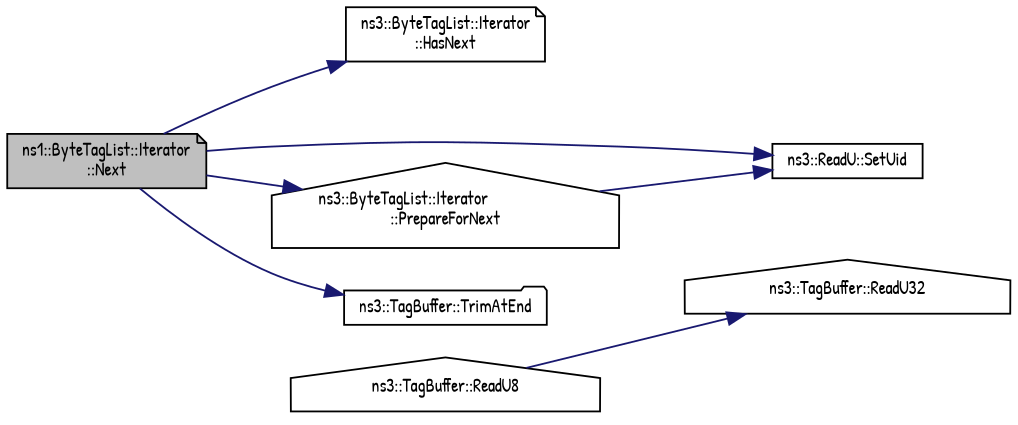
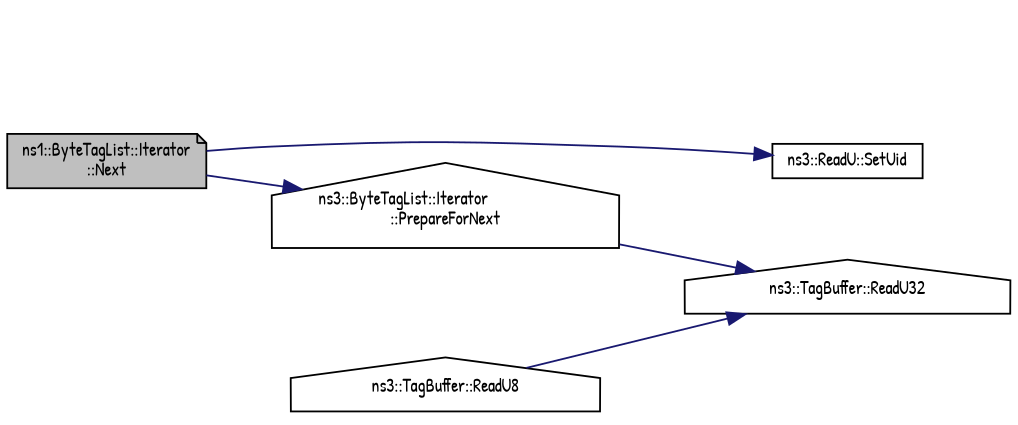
(445, 34) -> none
(677, 182) -> (678, 256)
(445, 308) -> none
